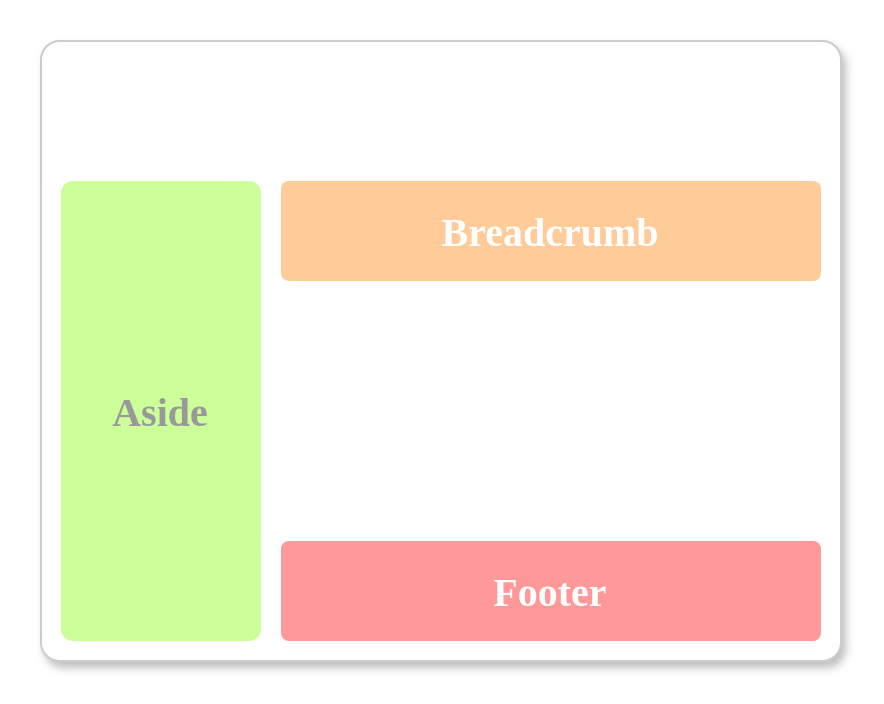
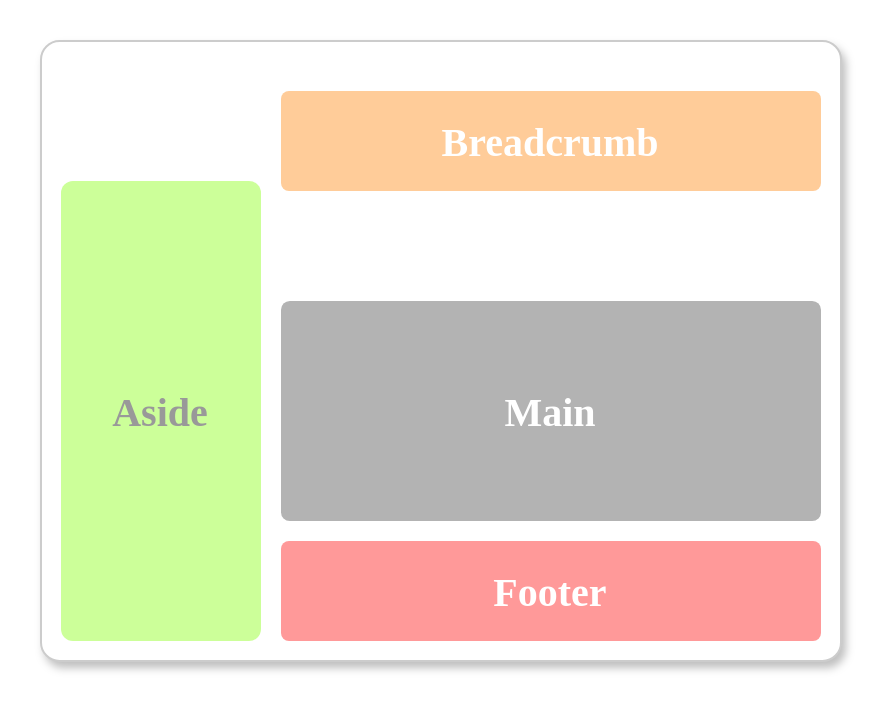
(551, 231) -> (551, 141)
none -> (551, 411)
